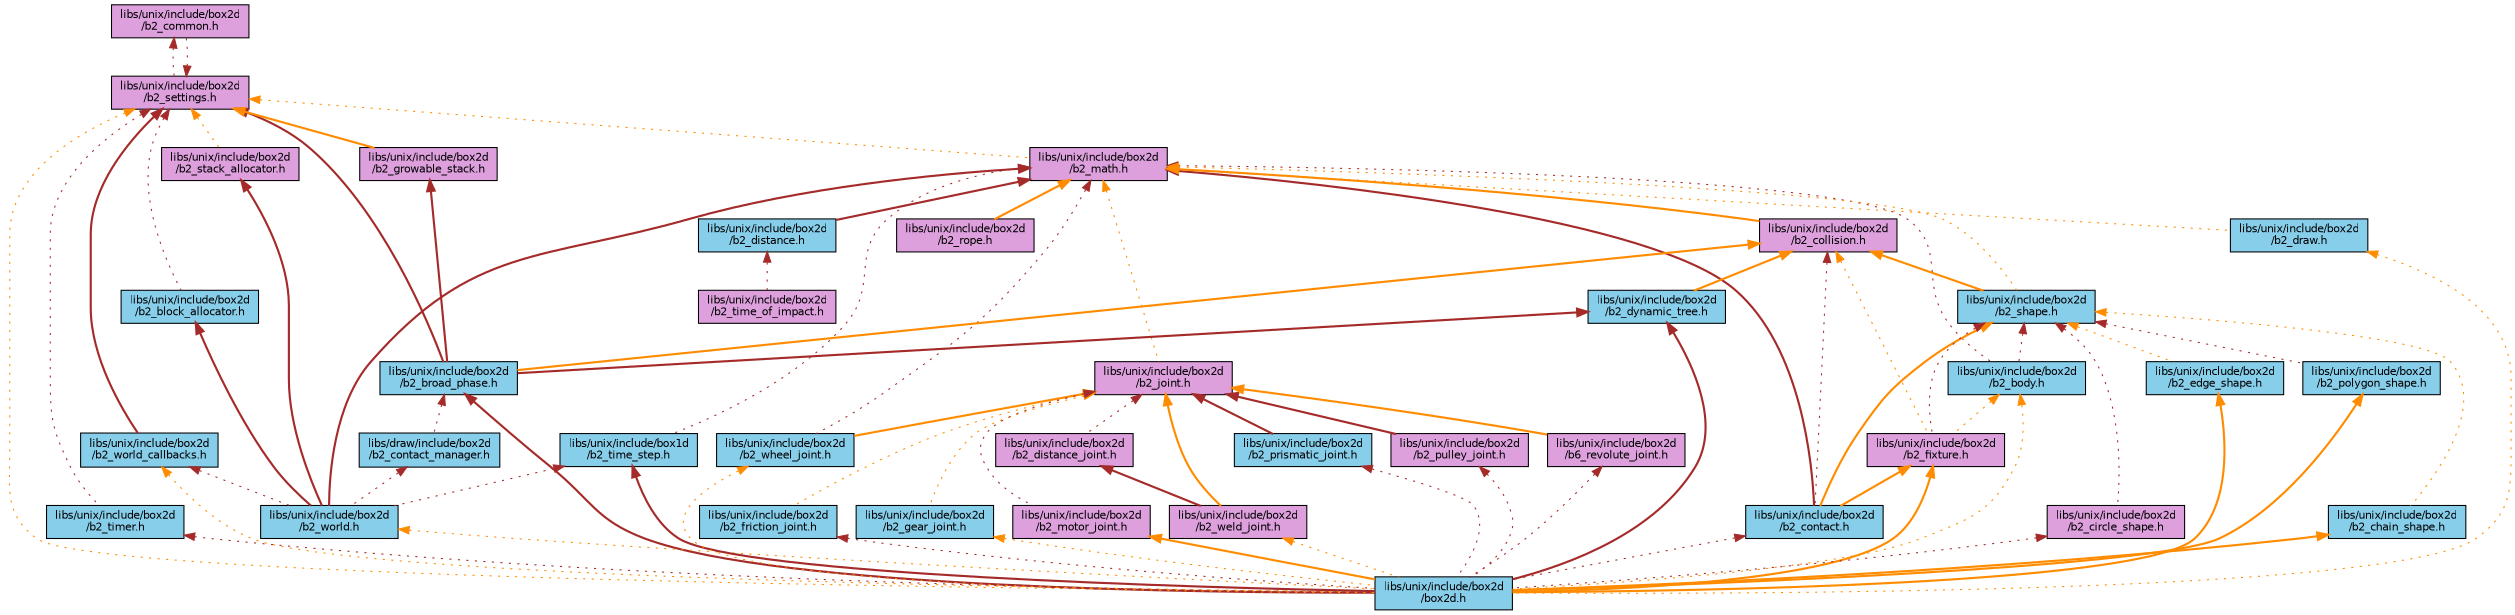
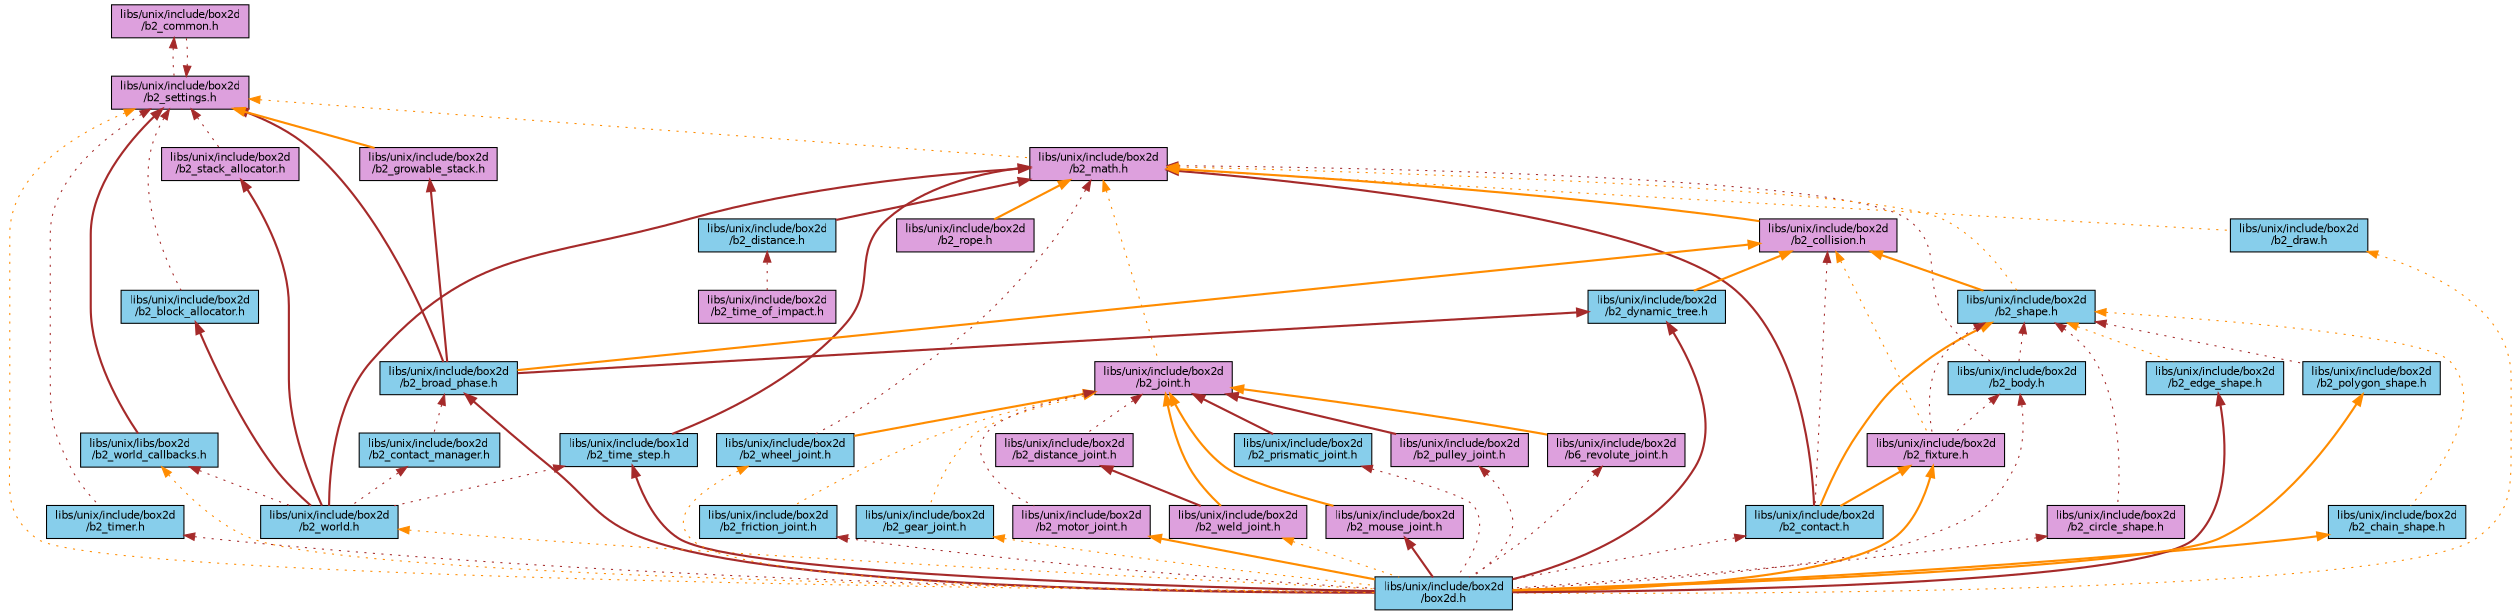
(208, 133) -> (208, 133)
(858, 302) -> (858, 302)
(1972, 418) -> (1972, 418)
(149, 450) -> (149, 450)
(429, 450) -> (429, 450)
none -> (1395, 522)
(1898, 546) -> (1898, 546)
(1926, 581) -> (1926, 581)
